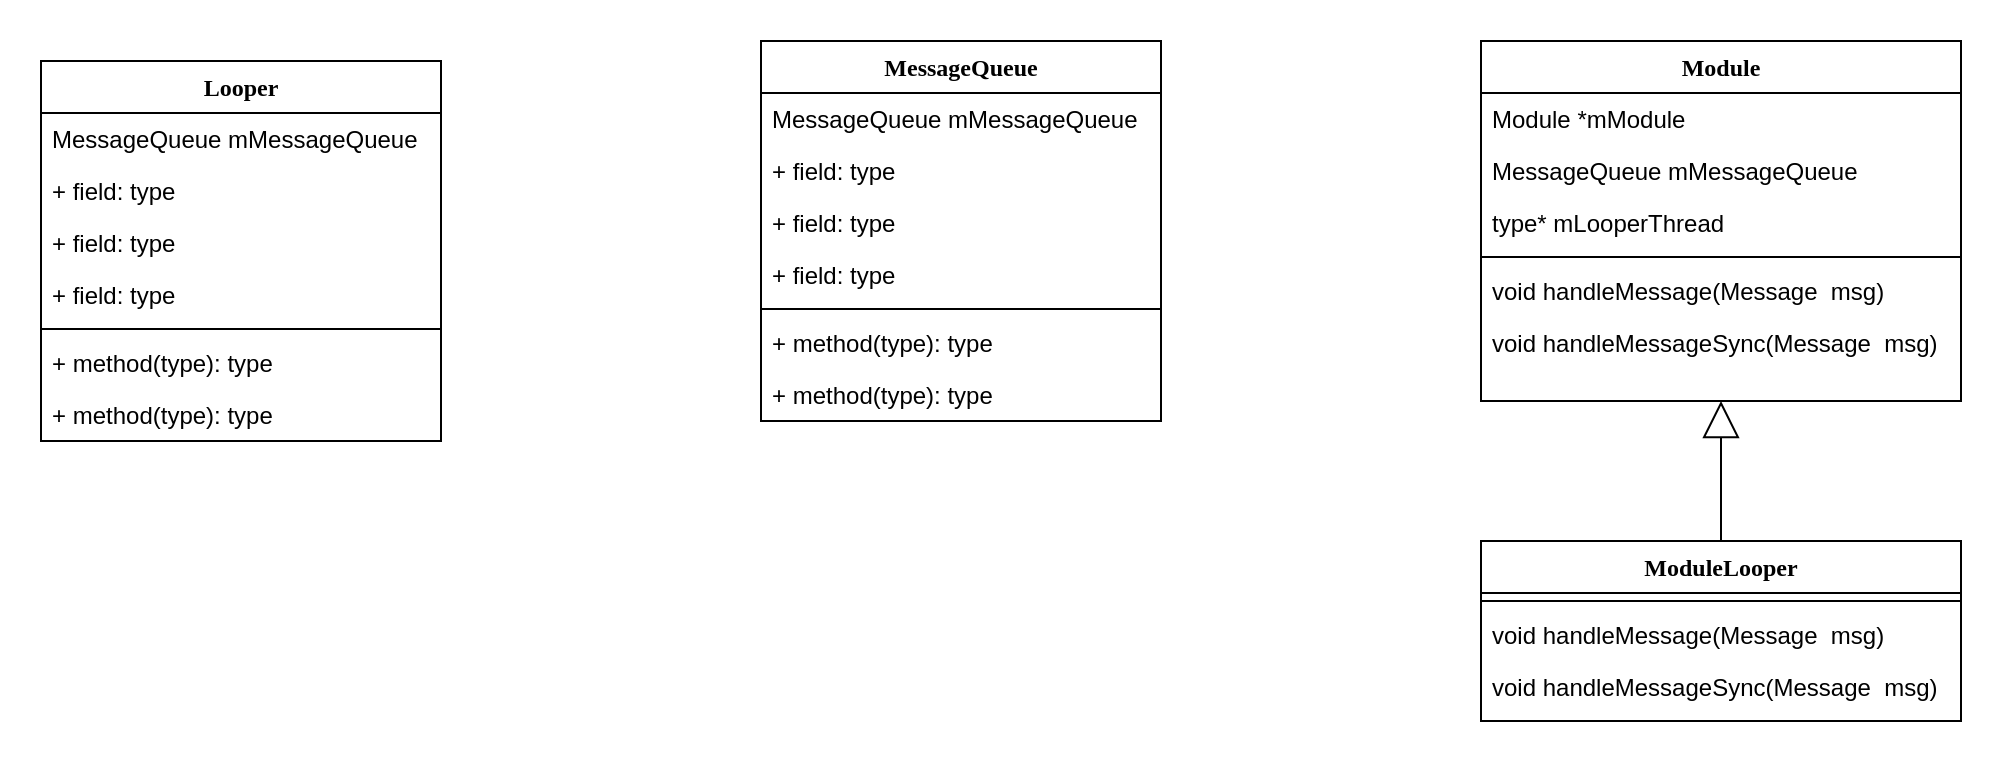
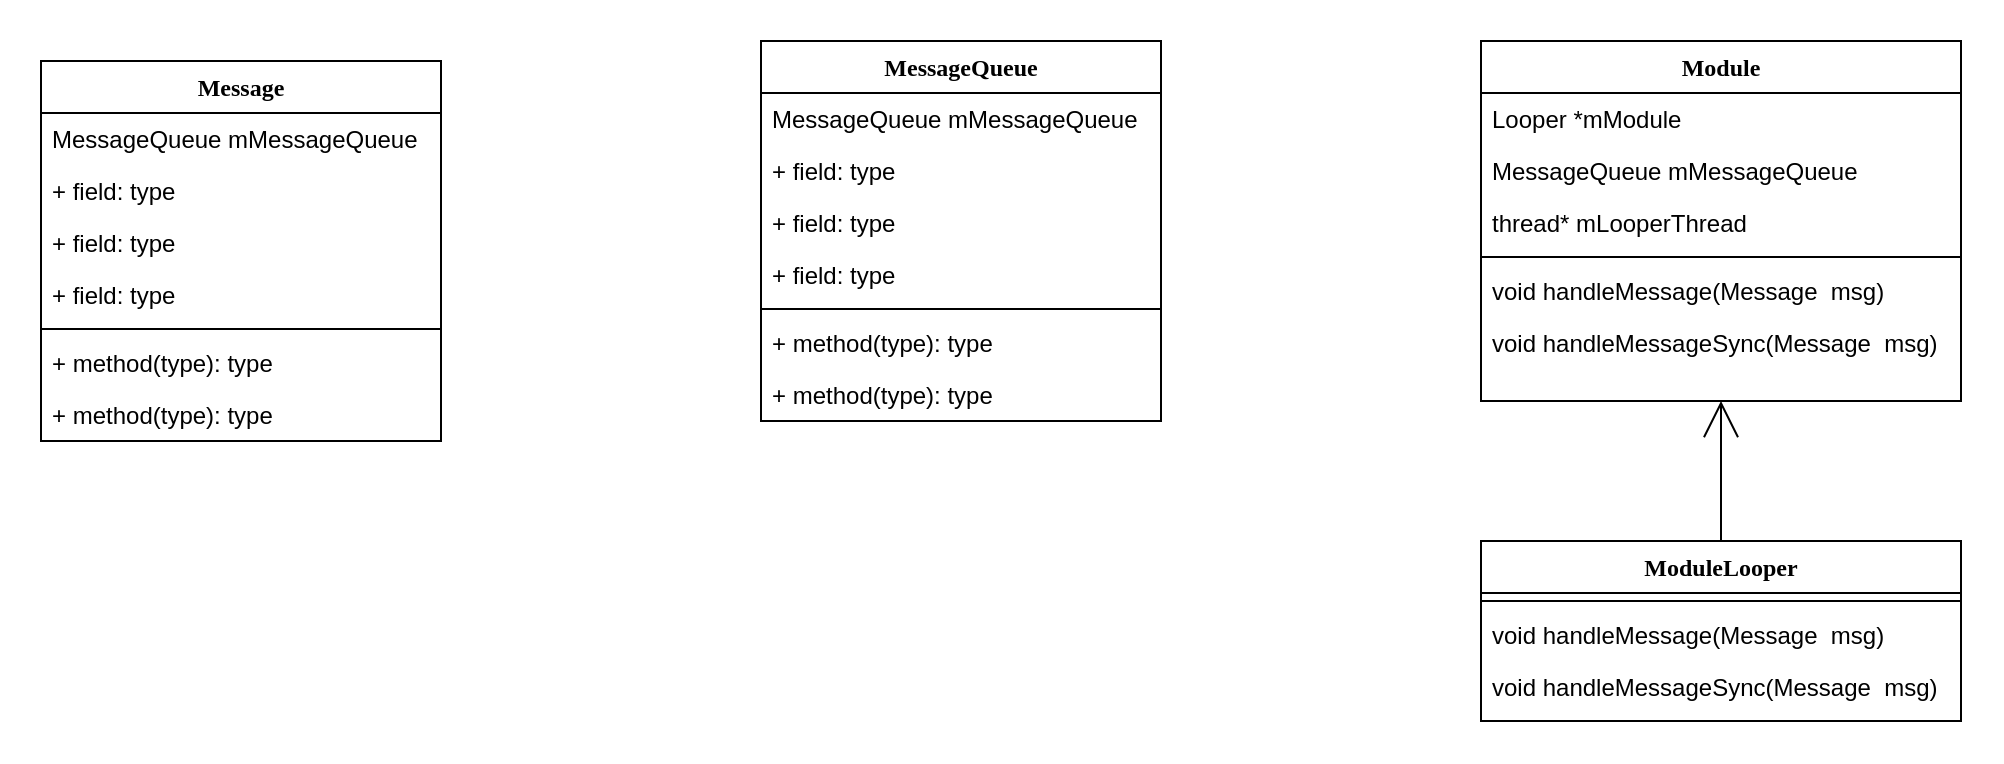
(242, 89) -> (242, 89)
(1584, 121) -> (1588, 121)
(1618, 225) -> (1631, 225)
(1721, 438) -> (1721, 423)
